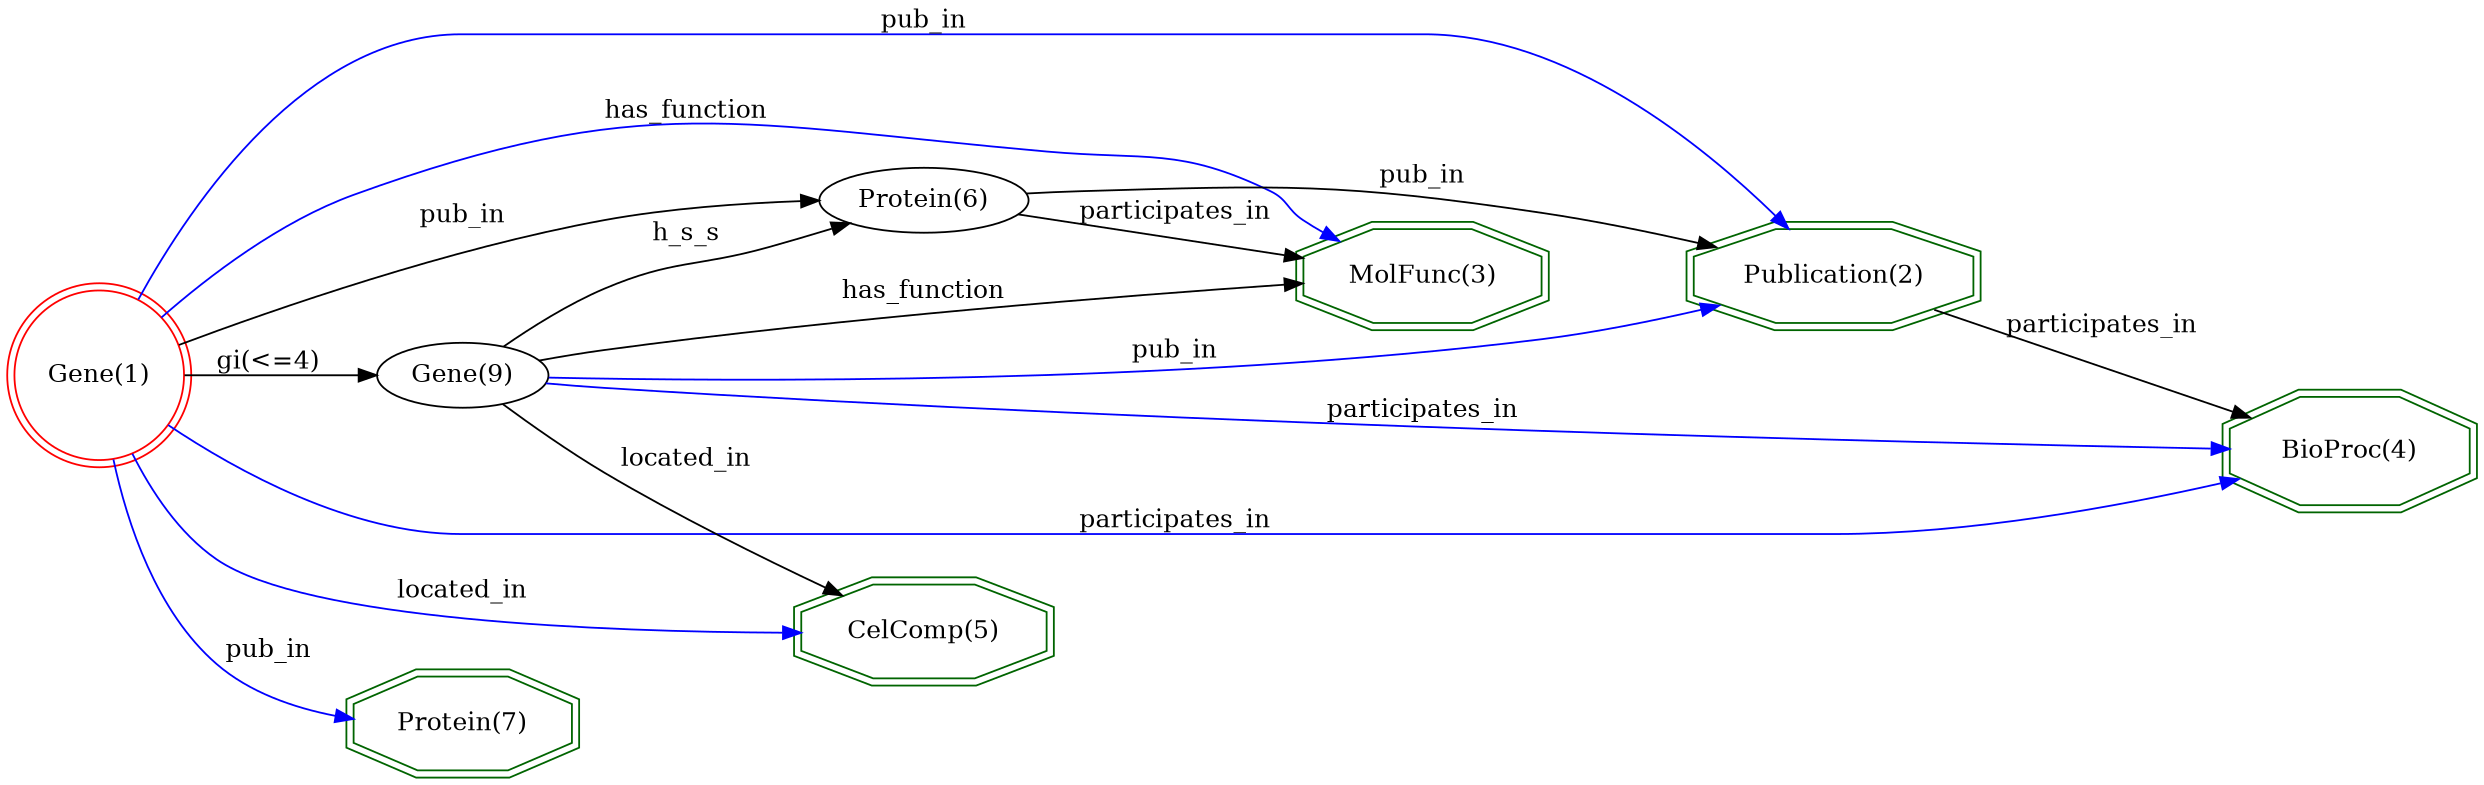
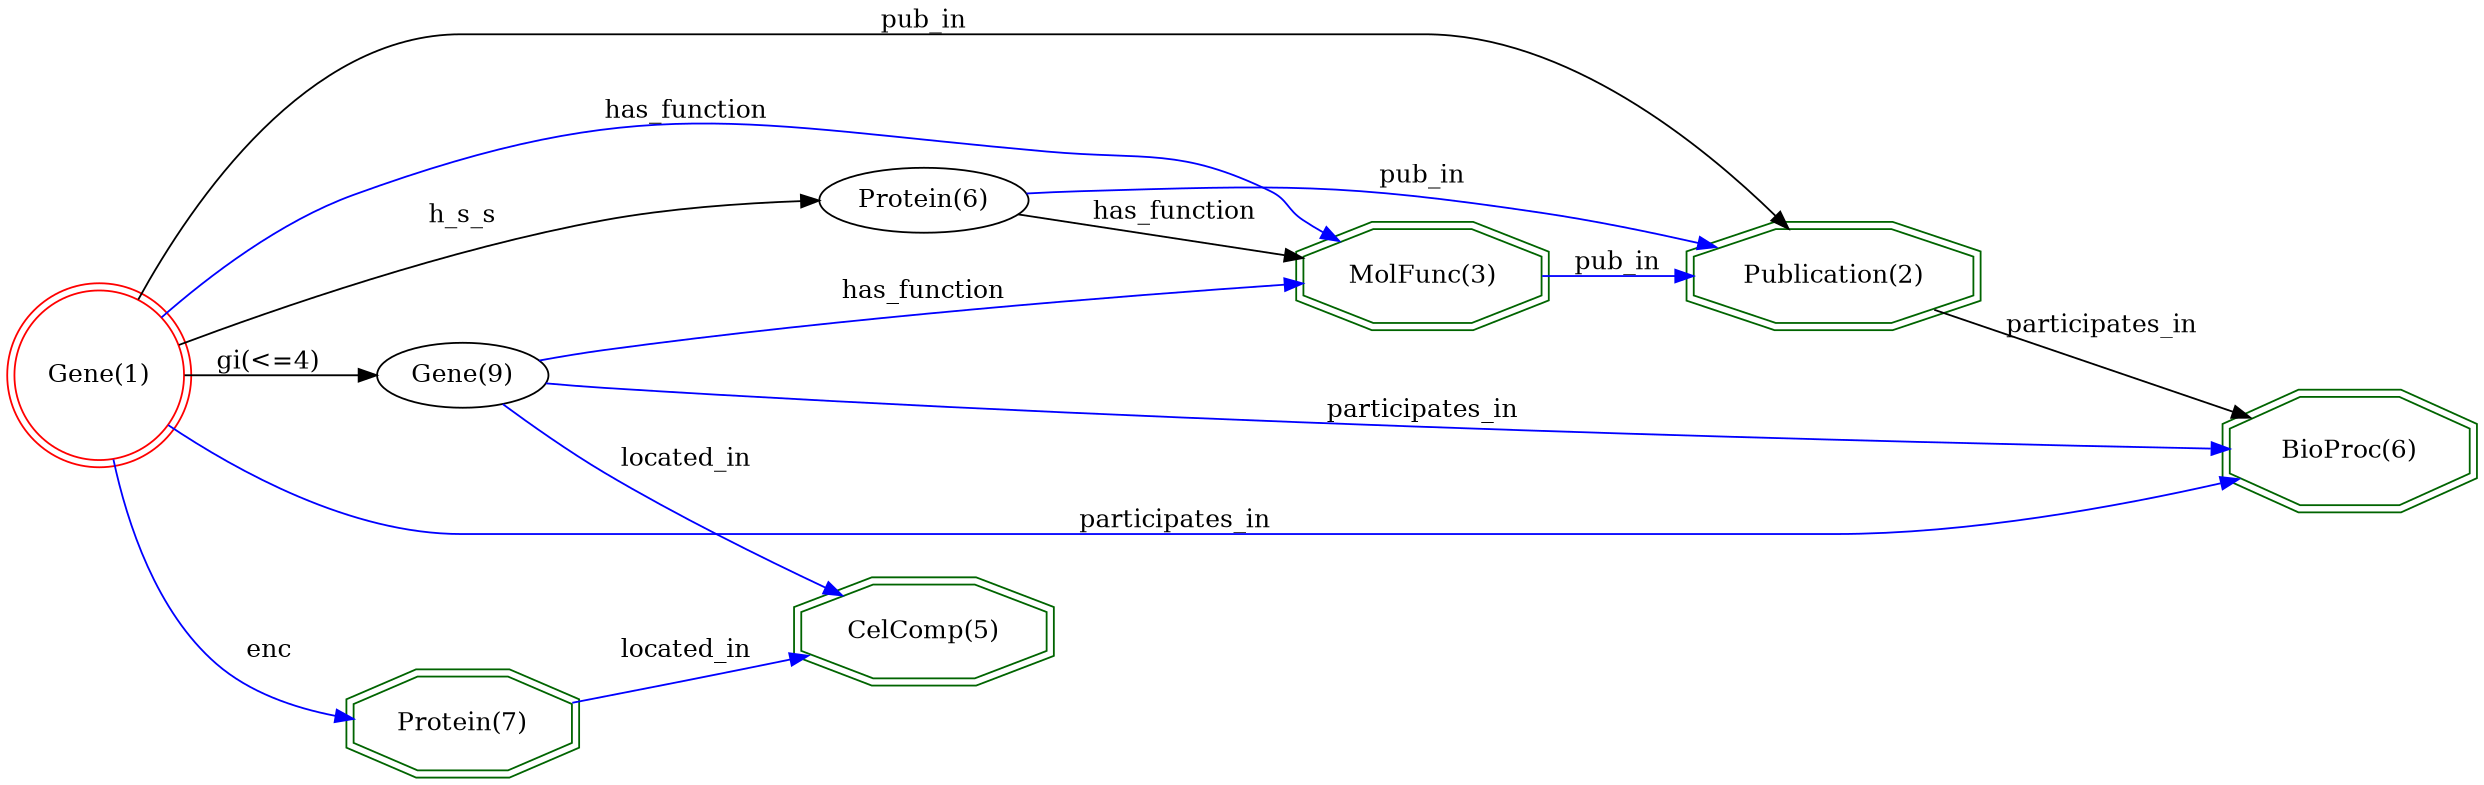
(927, 34) -> (927, 34)
(1364, 192) -> (1364, 192)
(1175, 212) -> (1175, 212)
(463, 216) -> (463, 216)
(661, 270) -> none
(911, 315) -> (911, 315)
(1127, 372) -> (1609, 276)
(2350, 451) -> (2350, 451)
(659, 504) -> (659, 504)
(427, 614) -> (681, 681)
(269, 650) -> (269, 650)
